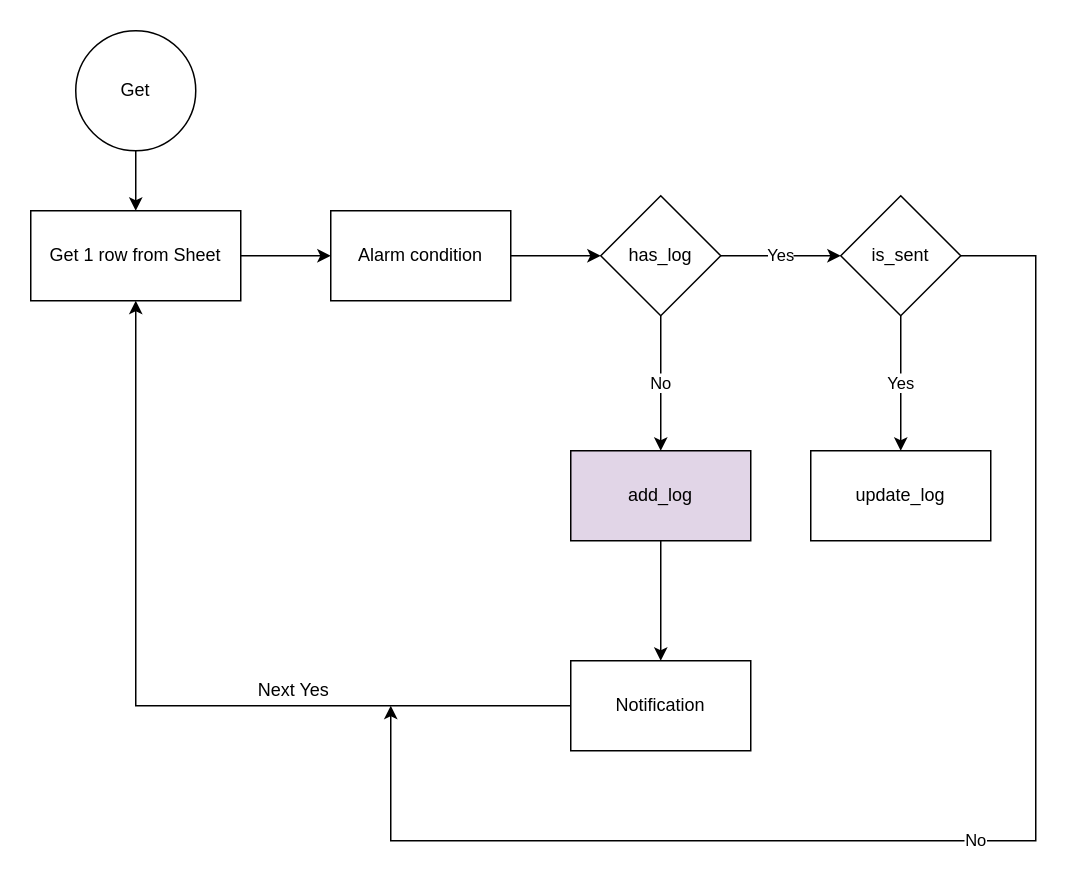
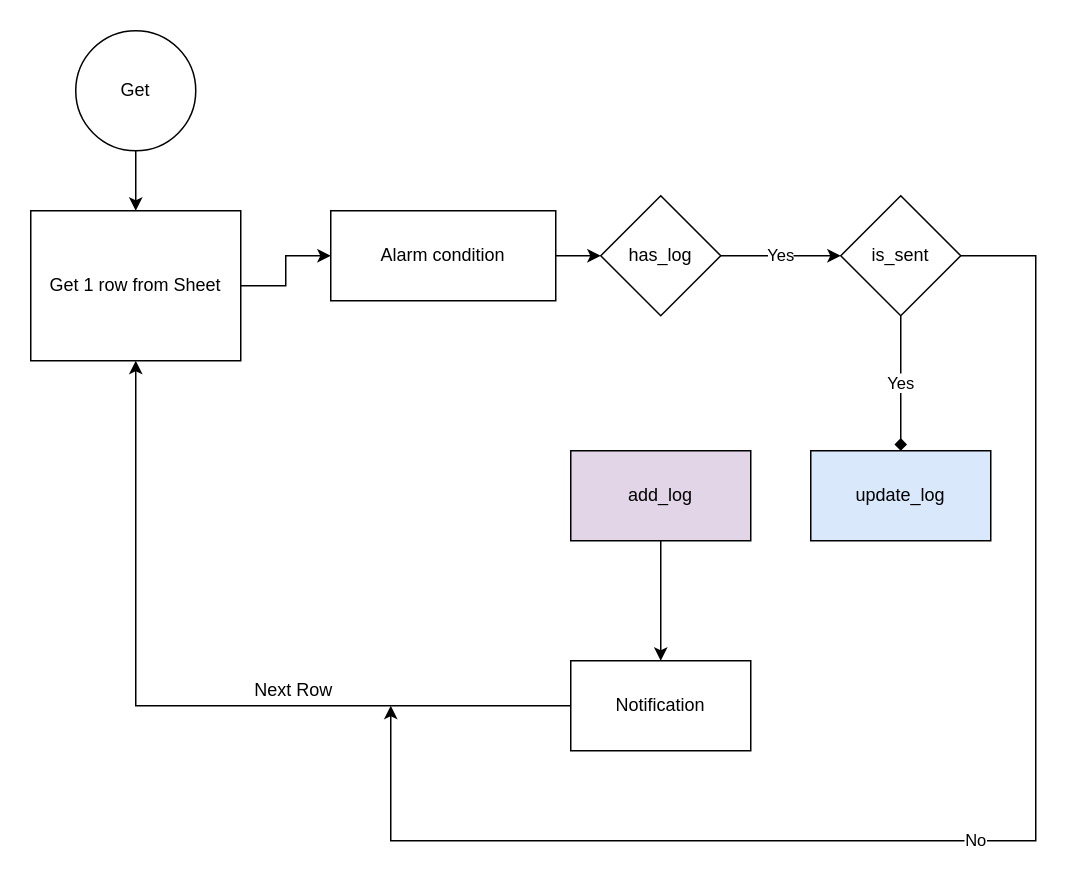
(136, 256) -> (136, 286)
(421, 256) -> (443, 256)
(661, 378) -> none
(901, 439) -> (901, 438)
(901, 496) -> (901, 496)
(294, 691) -> (294, 691)
